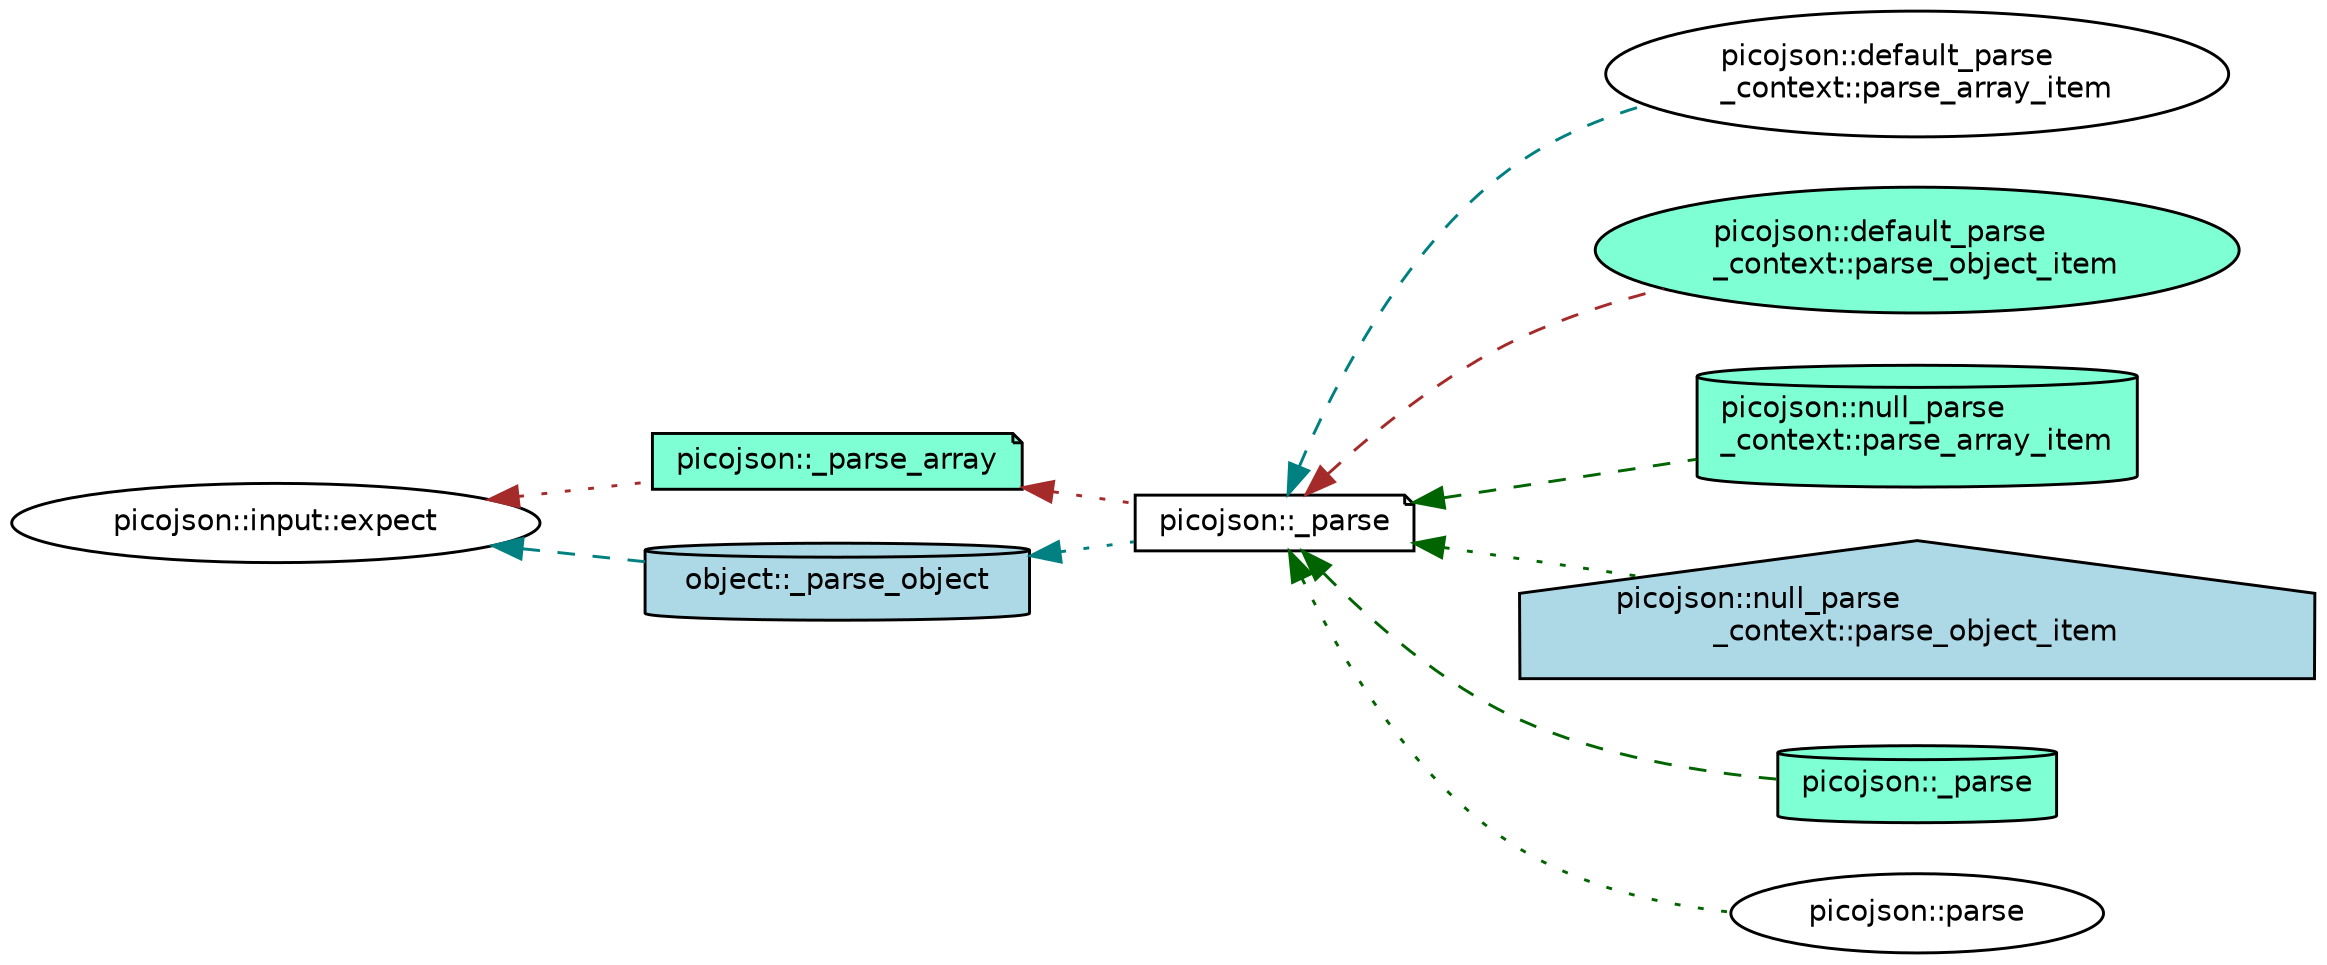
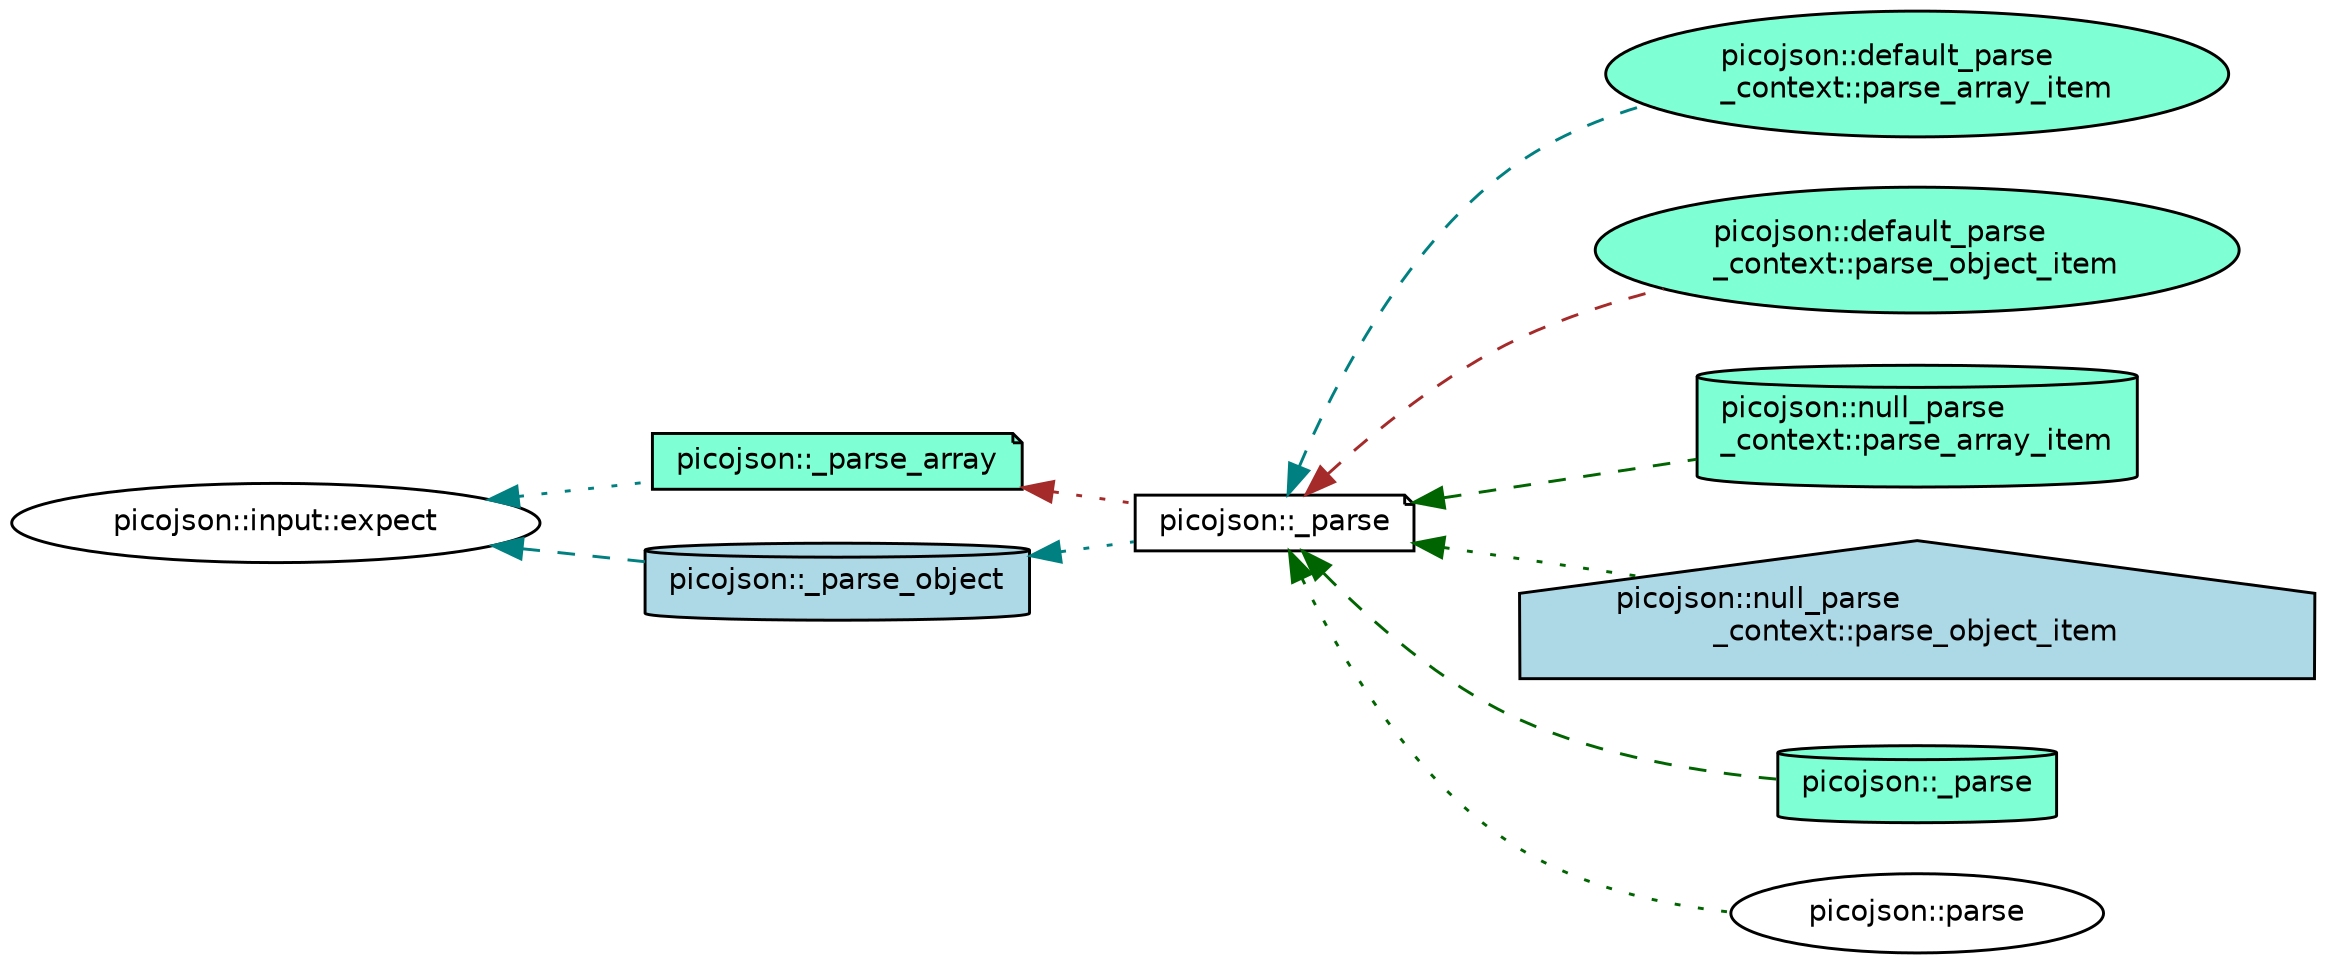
(1917, 74) -> (1917, 74)
(585, 489) -> (585, 489)
(837, 582) -> (837, 582)
